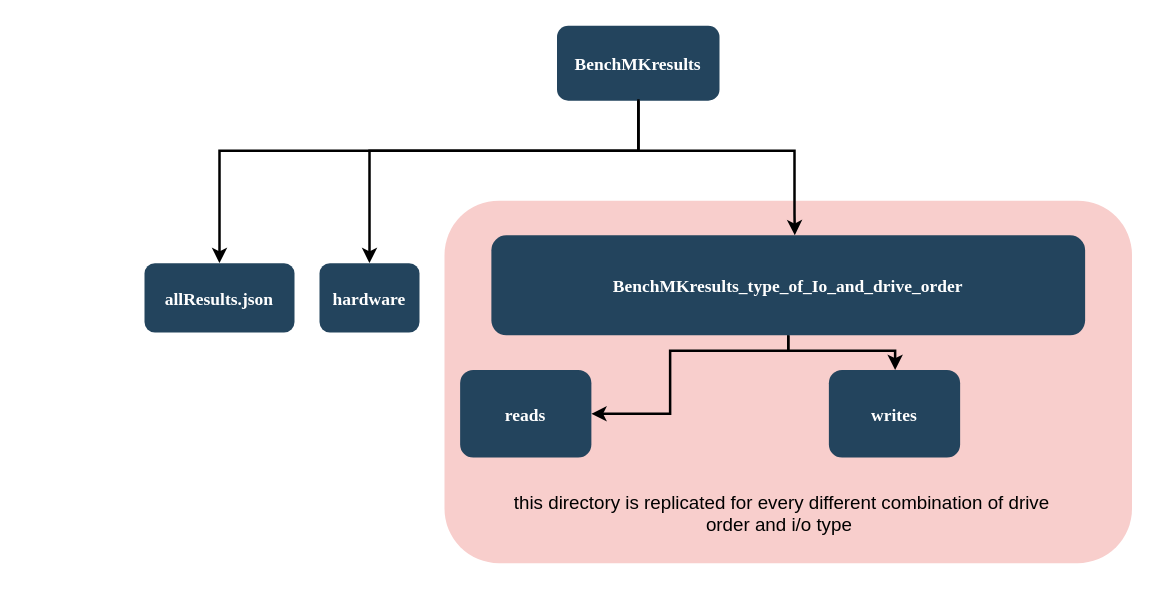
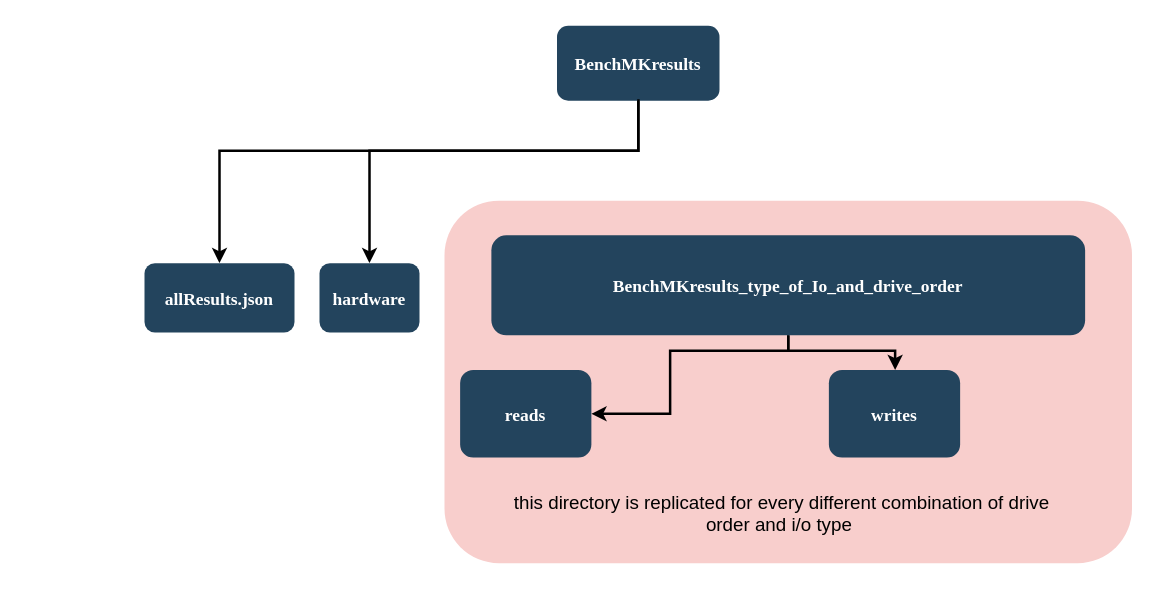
(753, 151) -> none
